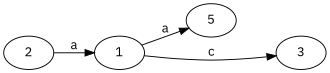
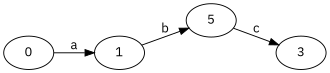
(165, 29) -> (165, 29)
(29, 53) -> (29, 53)
(205, 60) -> (252, 35)
